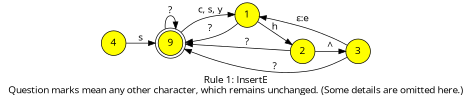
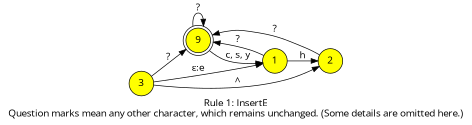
(114, 43) -> none
(327, 51) -> (235, 87)
